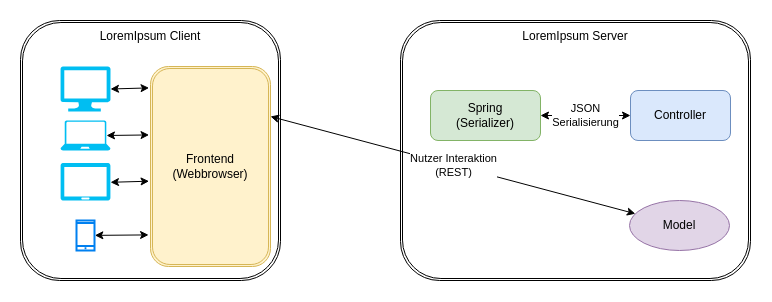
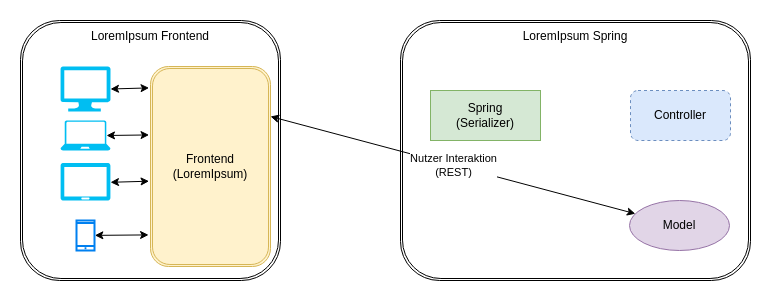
(151, 37) -> (151, 37)
(576, 37) -> (576, 37)
(486, 116) -> (486, 116)
(579, 116) -> none
(681, 116) -> (681, 116)
(211, 167) -> (211, 167)
